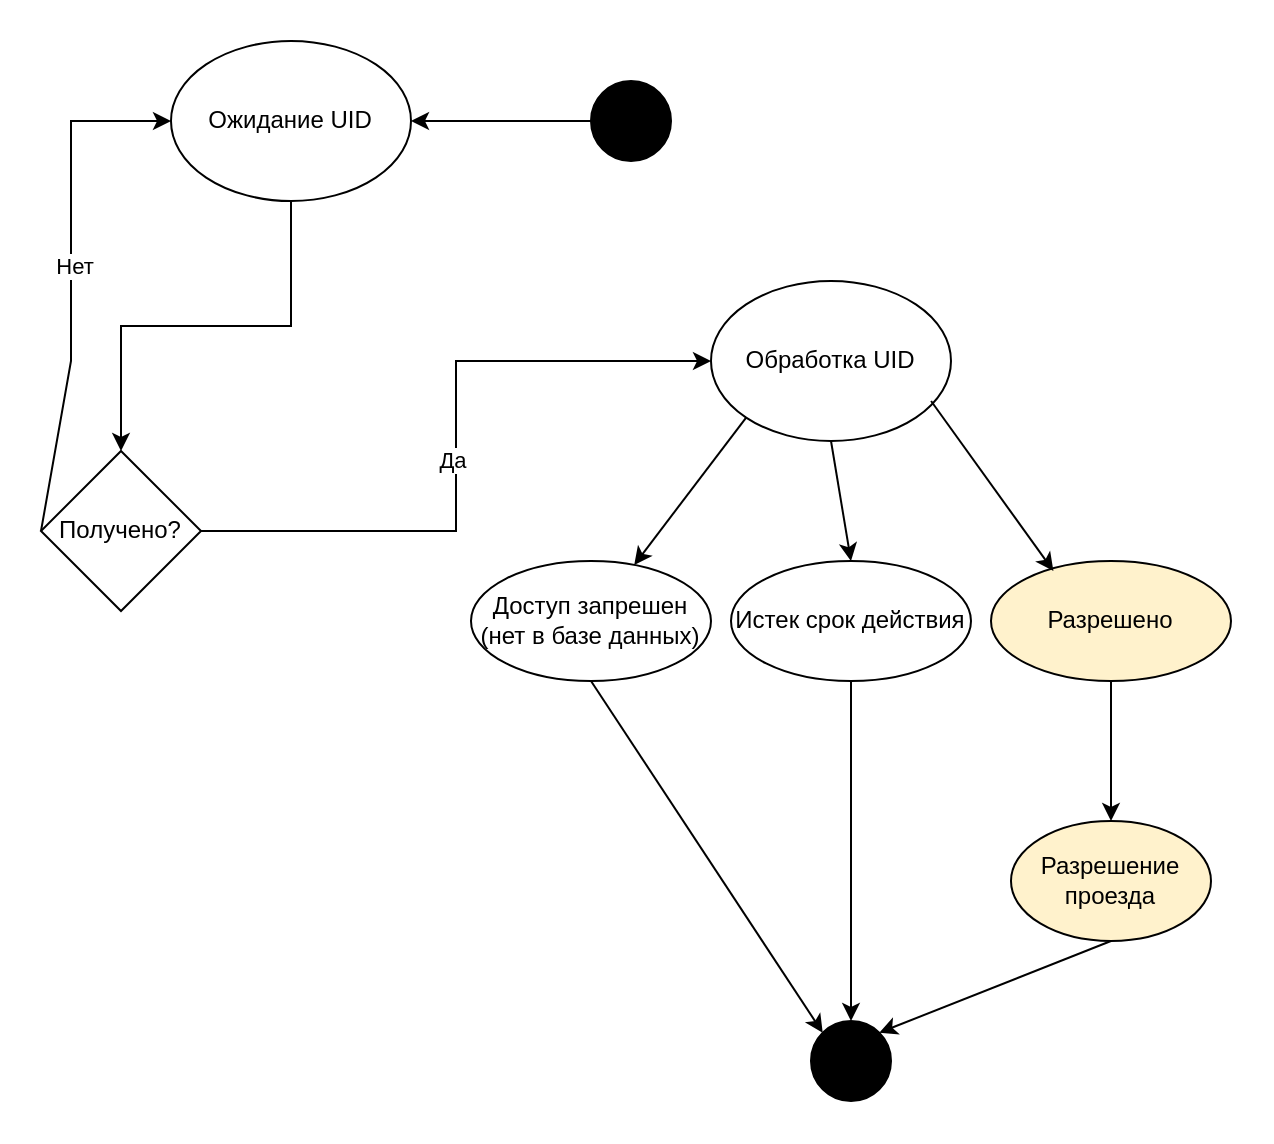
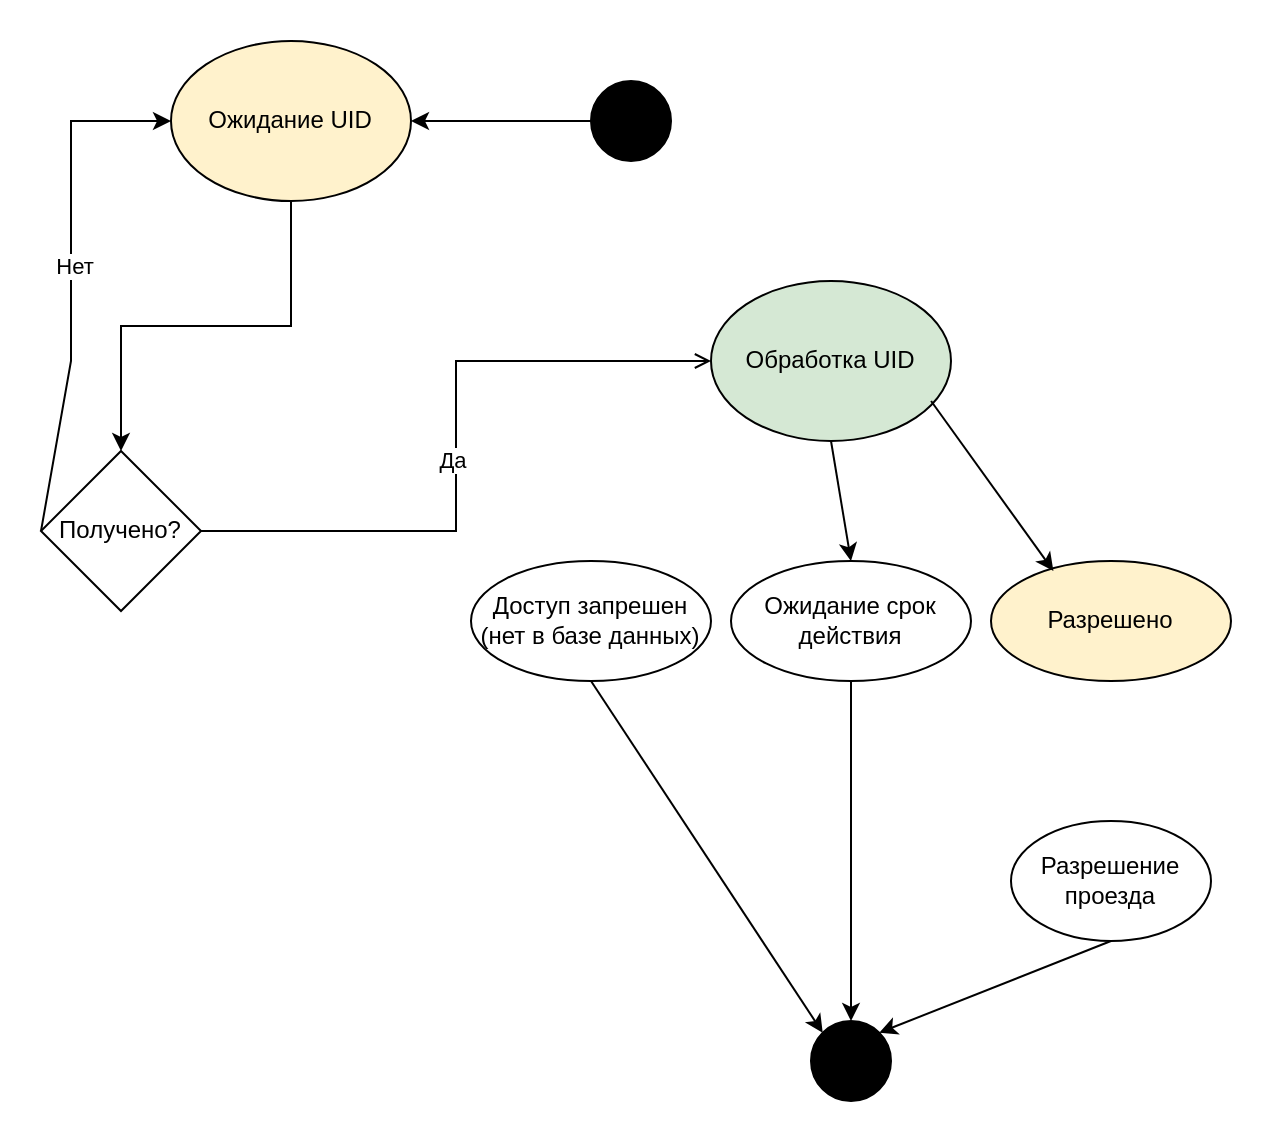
(291, 121) -> (291, 121)
(696, 361) -> (699, 361)
(831, 361) -> (831, 361)
(694, 486) -> none
(851, 621) -> (851, 621)
(1111, 744) -> none
(1111, 881) -> (1111, 881)
